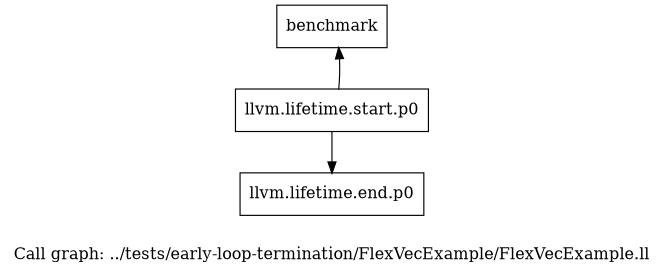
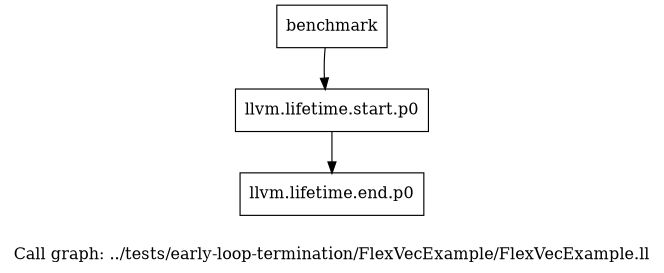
(340, 74) -> (324, 63)
